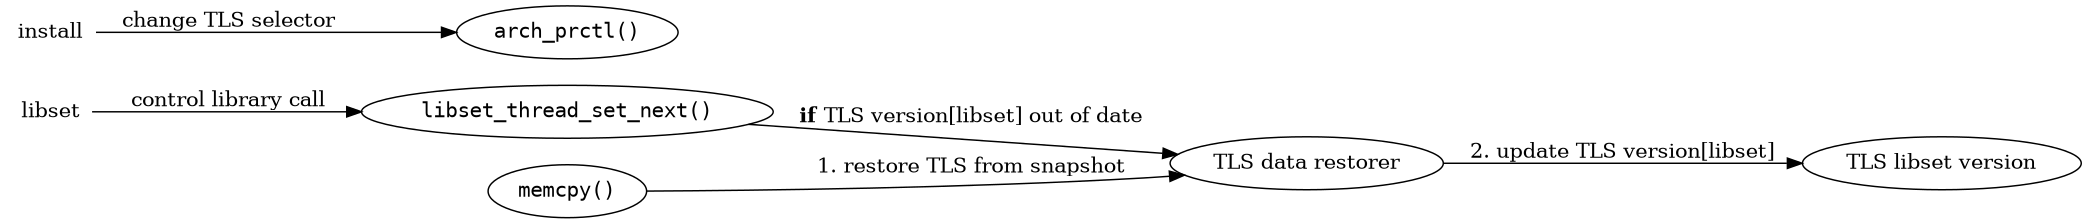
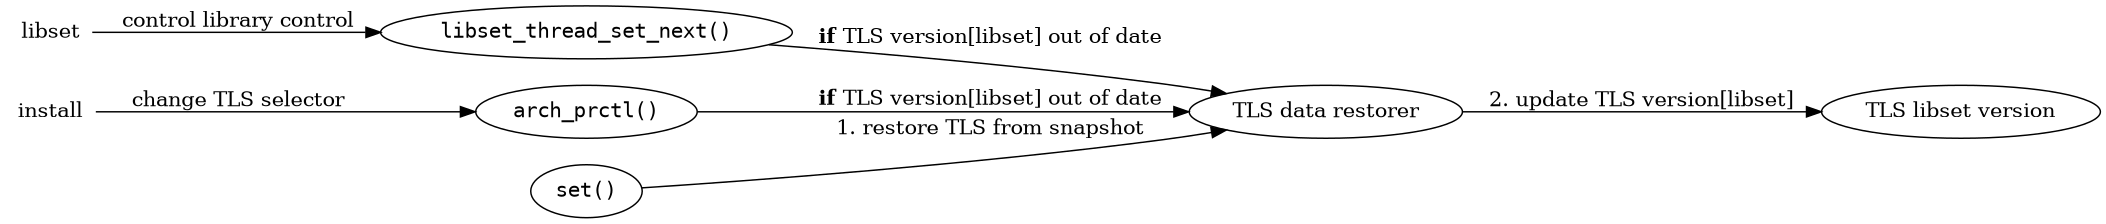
(229, 101) -> (238, 21)
none -> (936, 112)
(567, 191) -> (586, 191)
